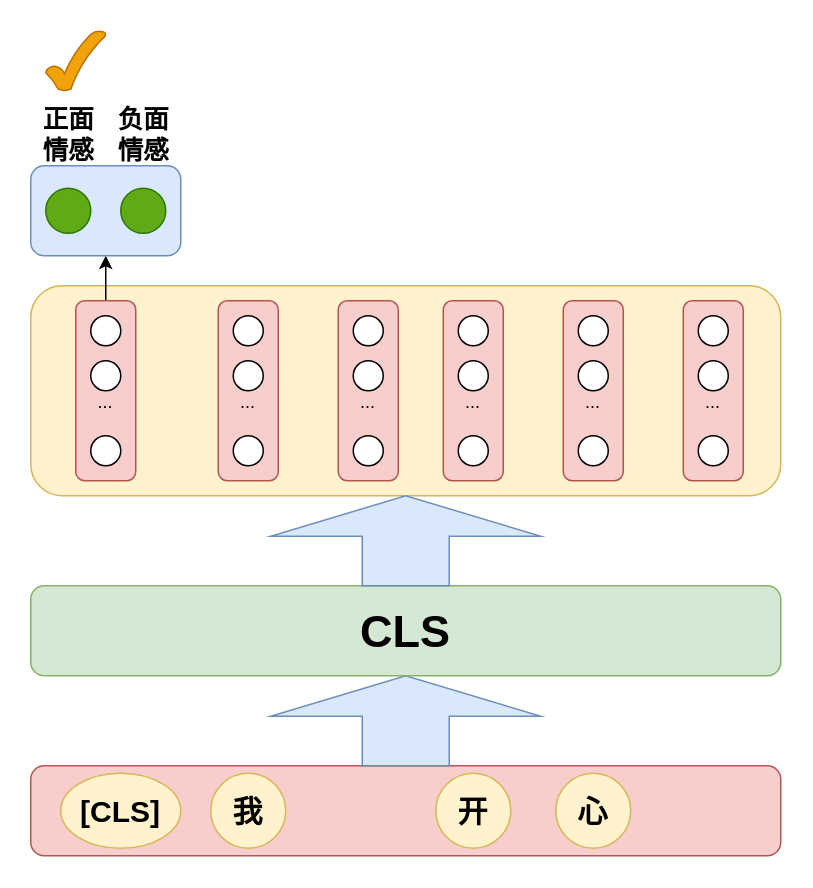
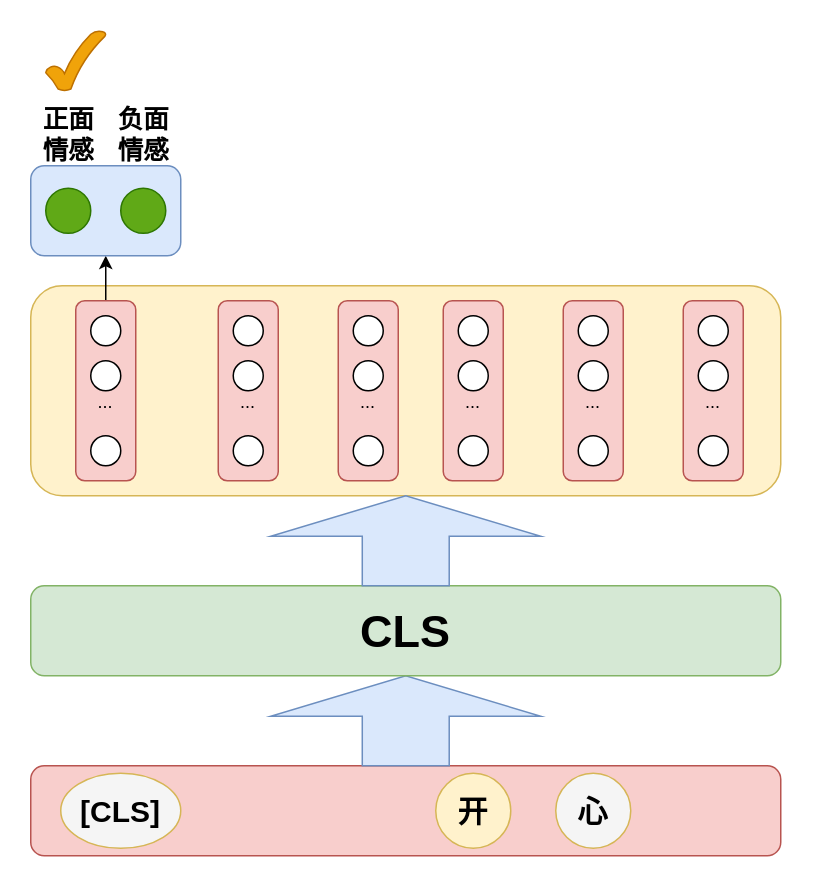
(121, 811) -> (121, 811)
(248, 811) -> none
(593, 811) -> (593, 811)
